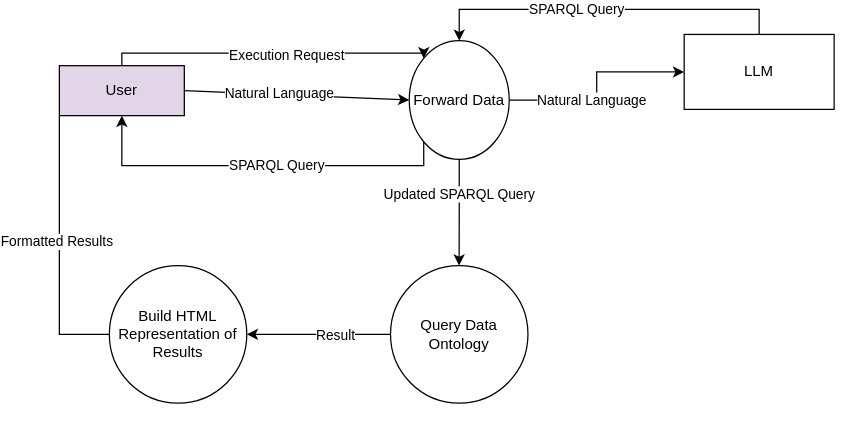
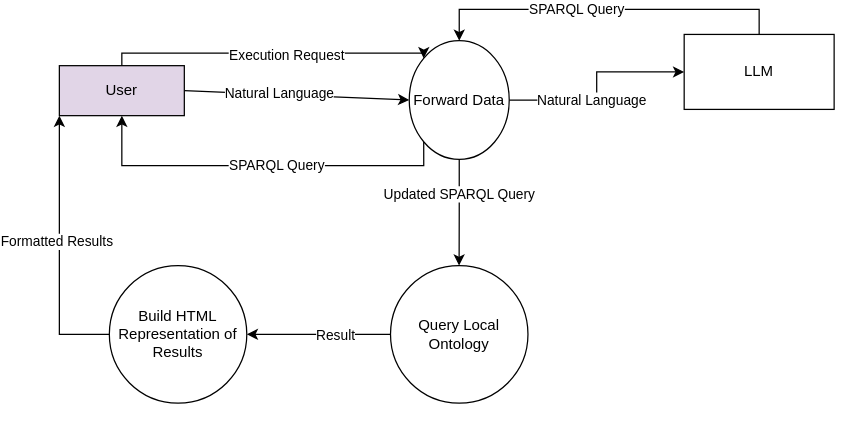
(59, 121) -> (59, 125)
(459, 334) -> (459, 334)
